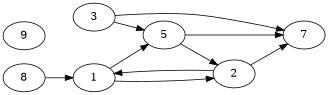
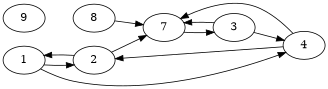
none -> (195, 33)
(164, 35) -> (304, 45)
(55, 78) -> (125, 22)
